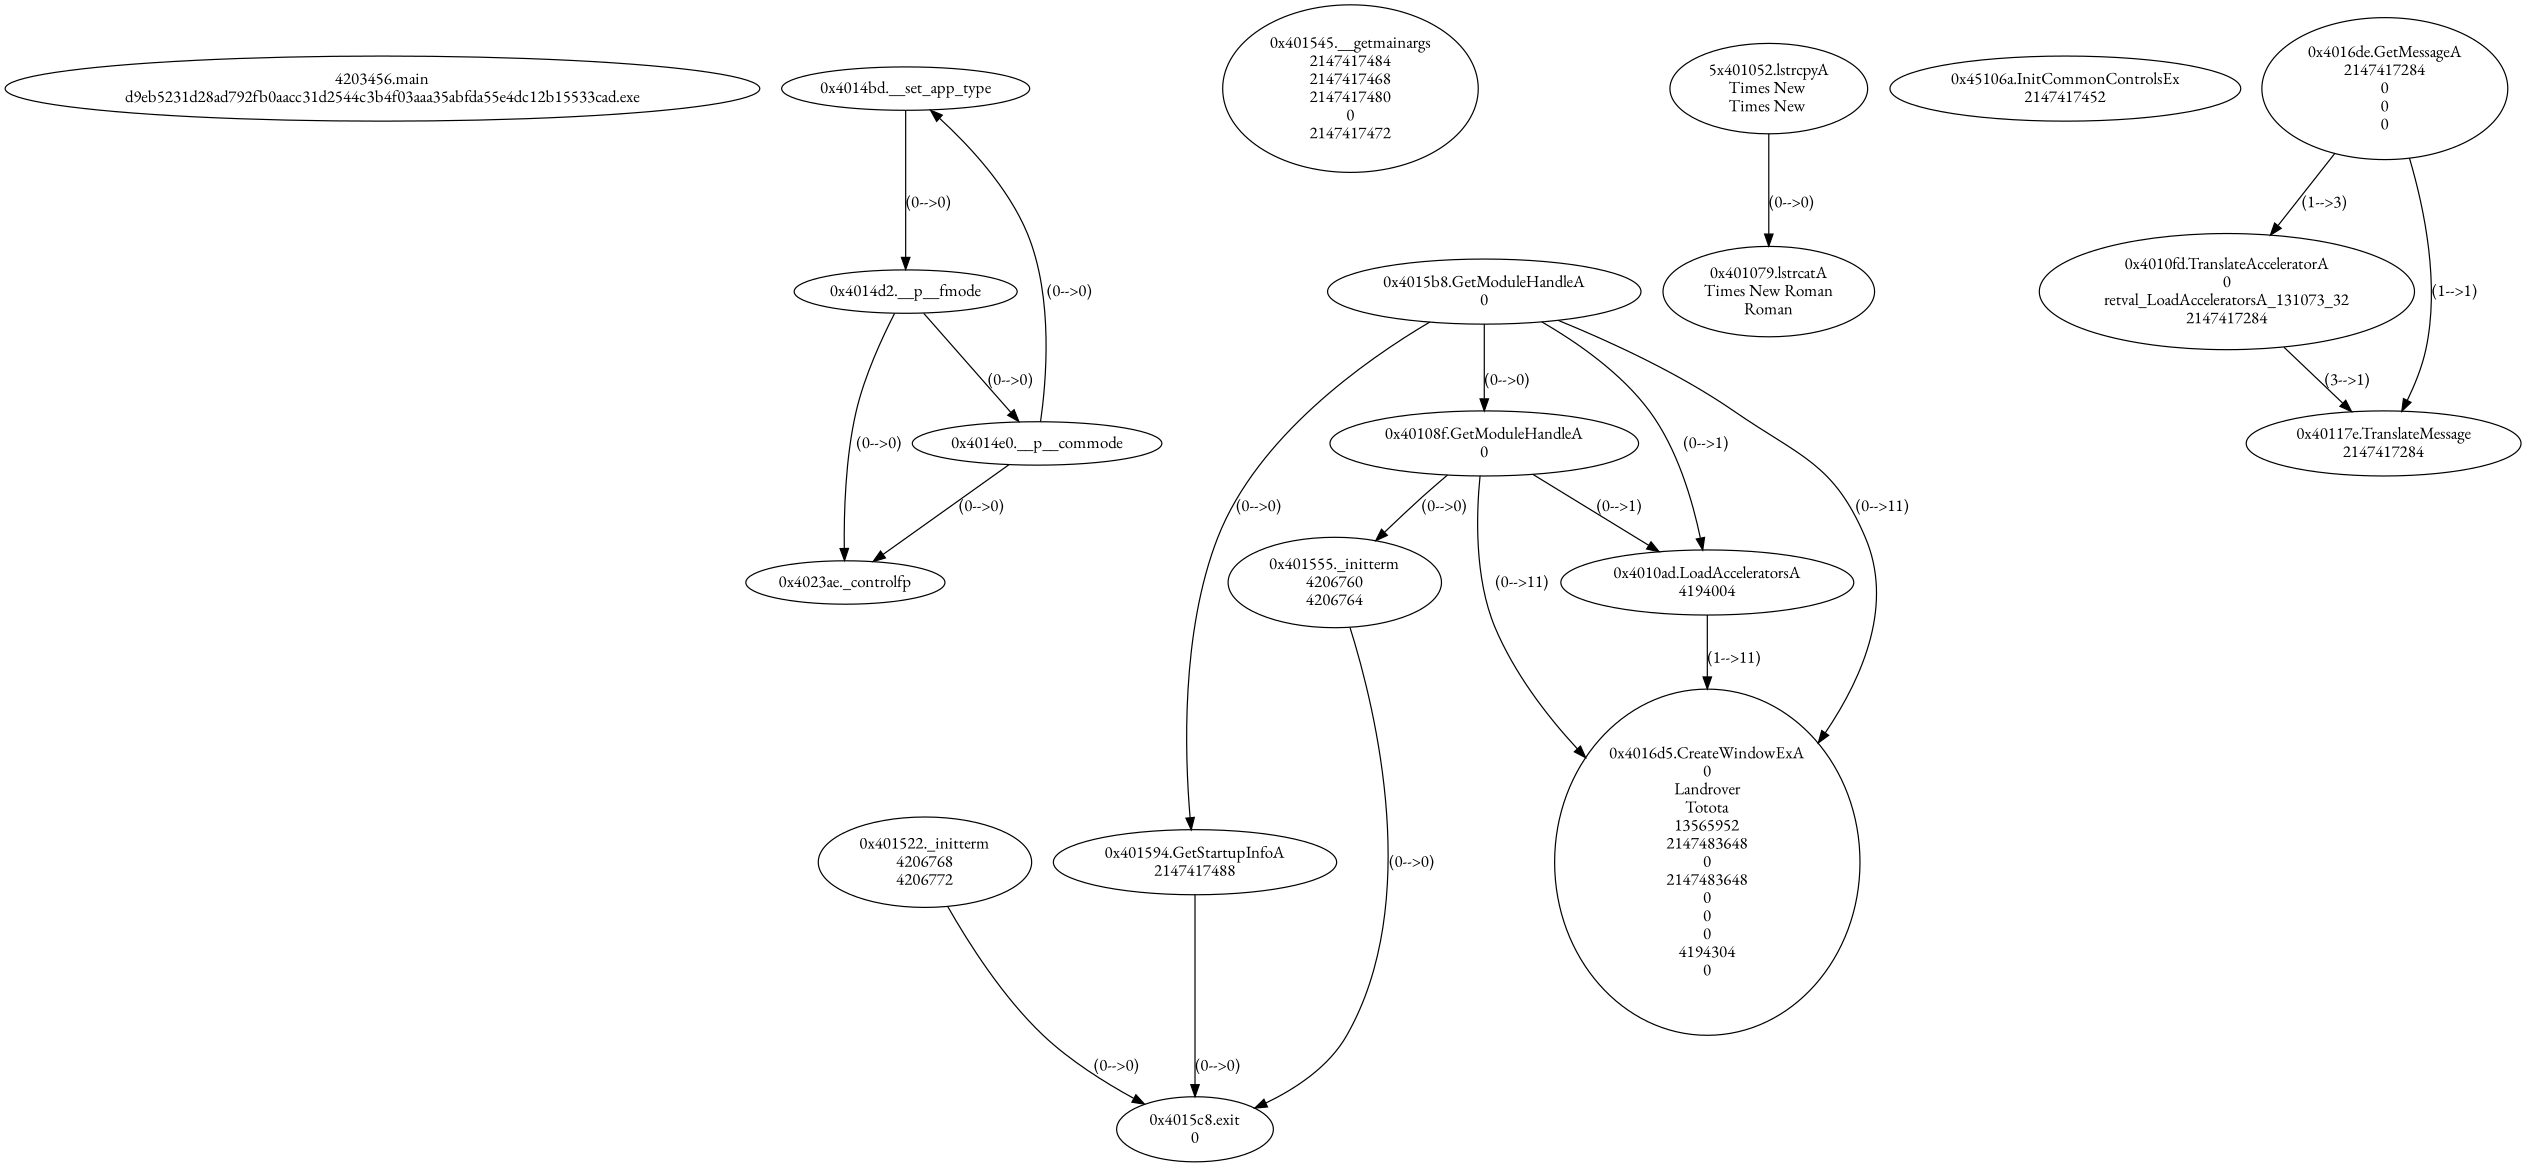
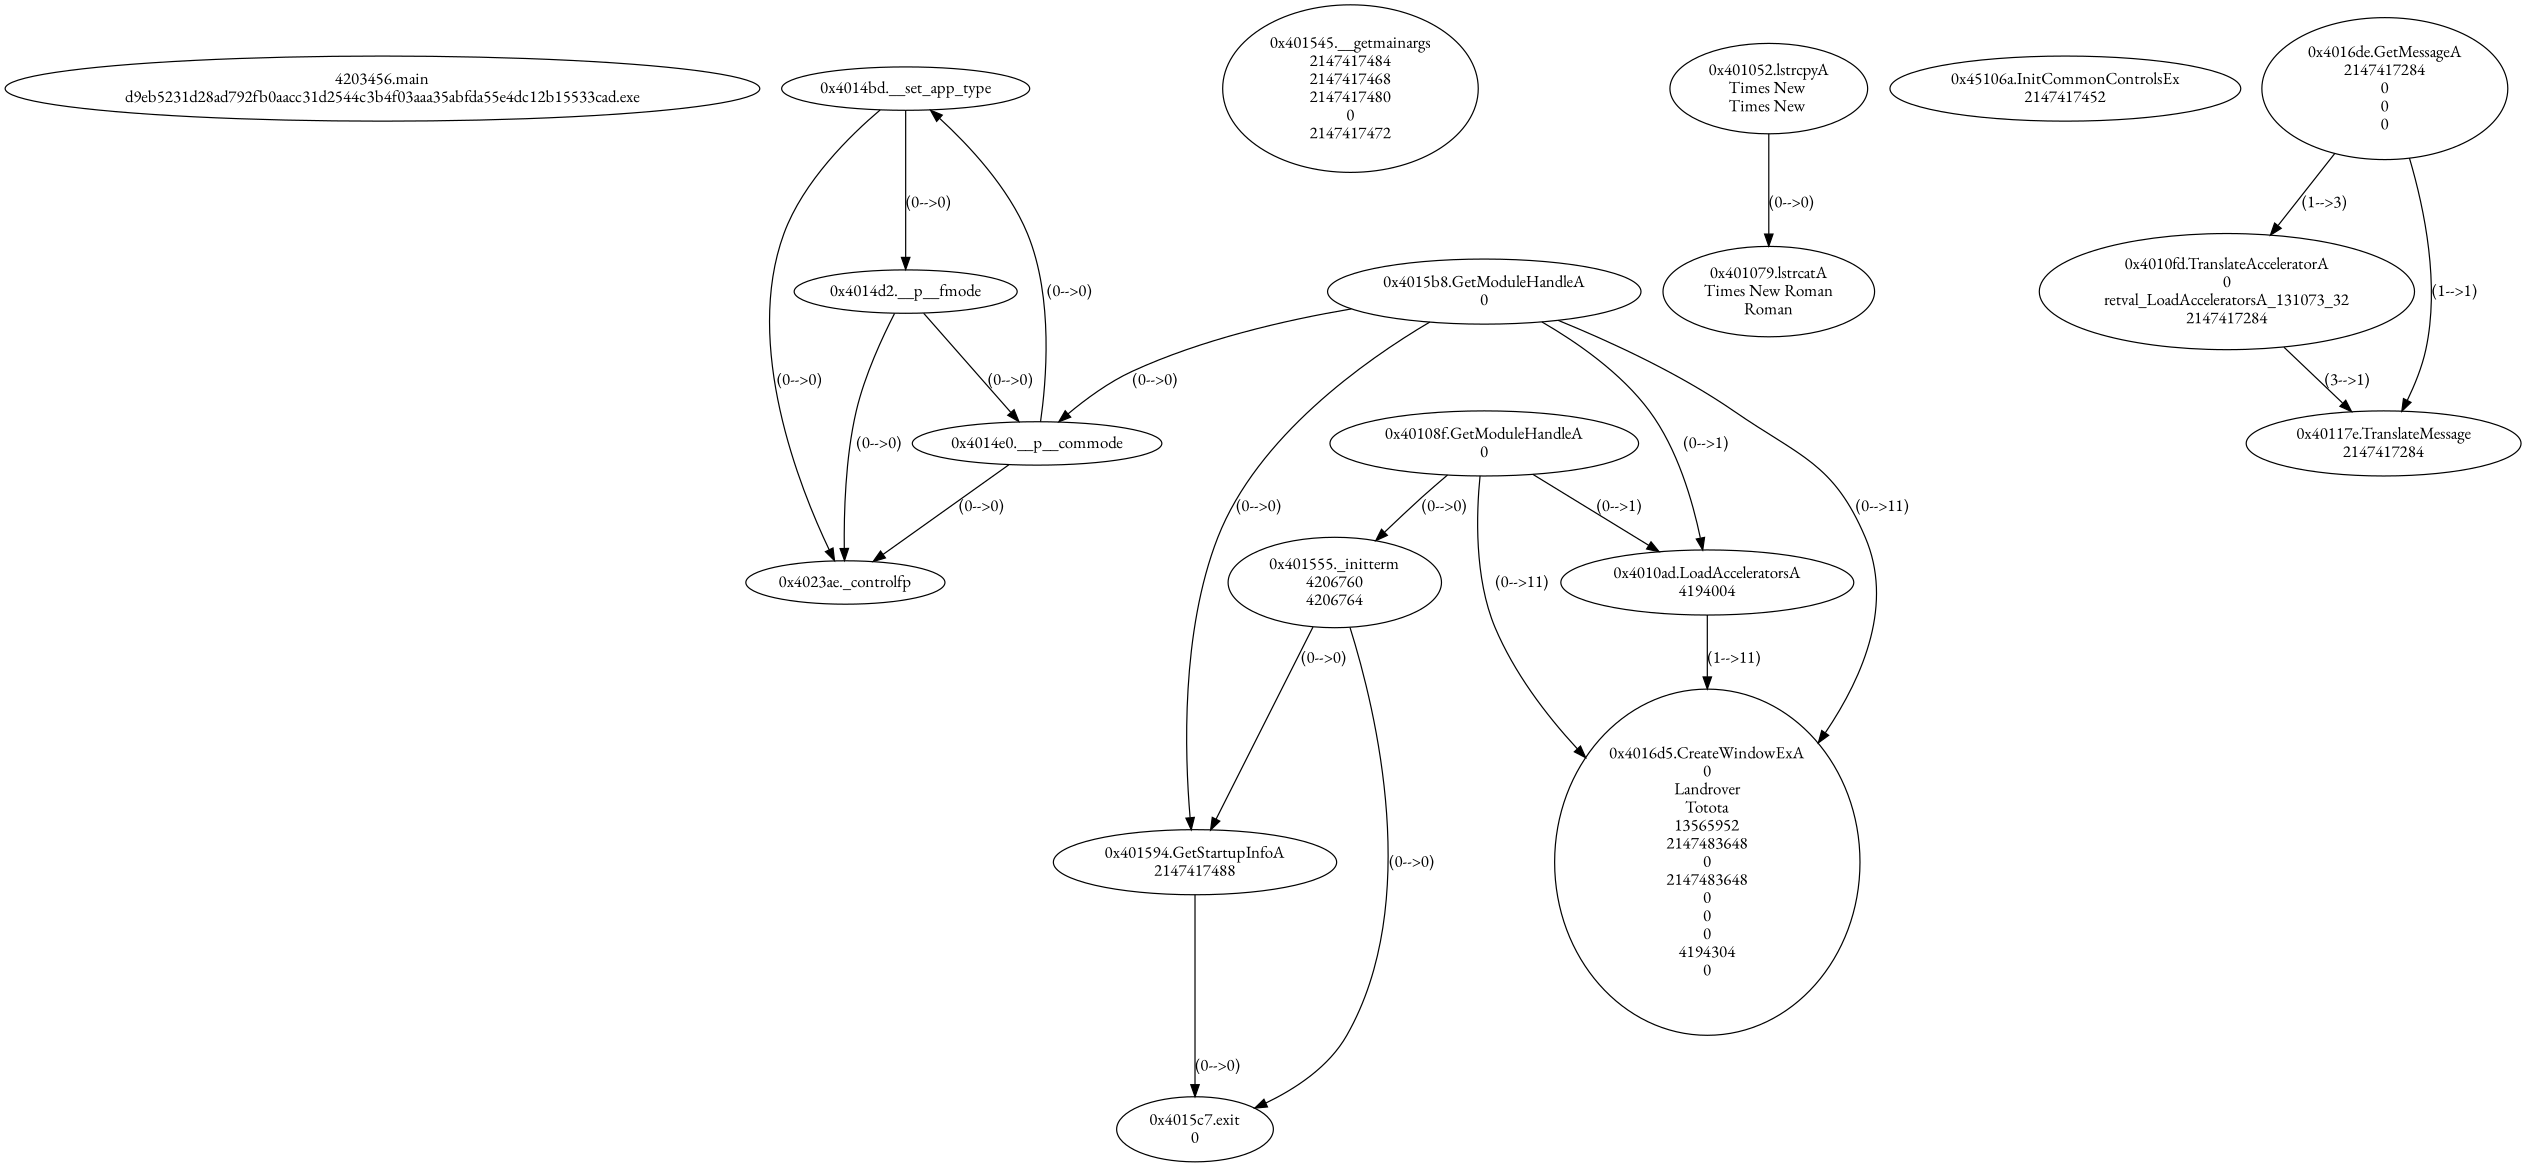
(1769, 89) -> (1769, 89)
none -> (770, 316)
(1484, 361) -> (1203, 344)
none -> (1265, 723)
(925, 862) -> none
(1195, 1129) -> (1195, 1129)
